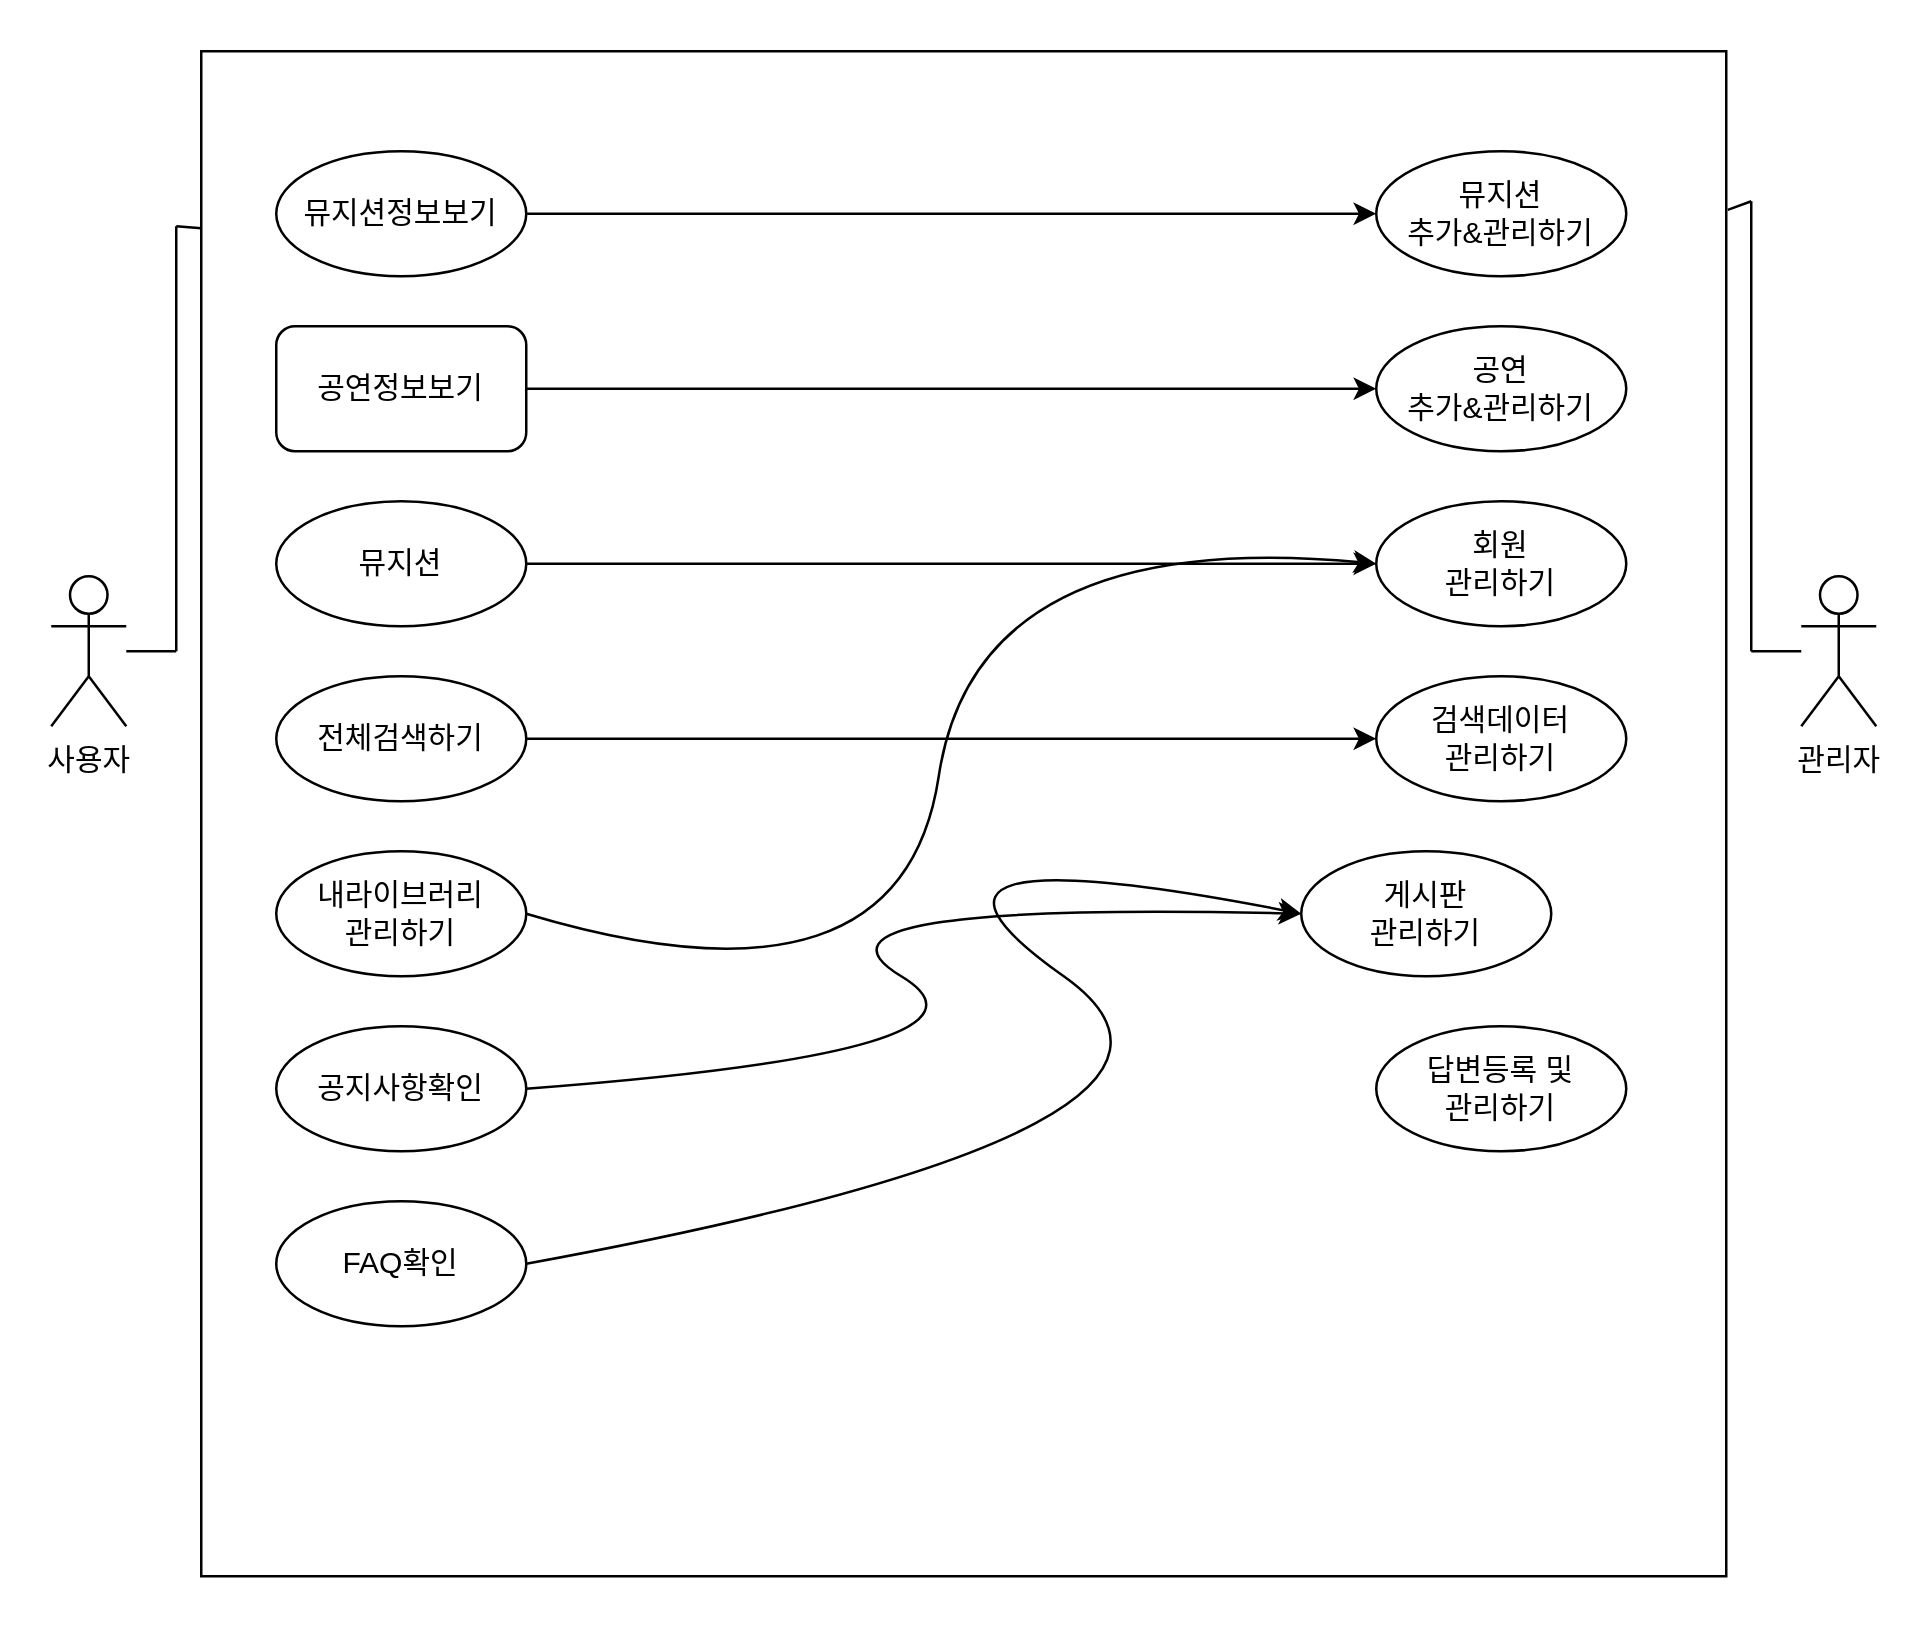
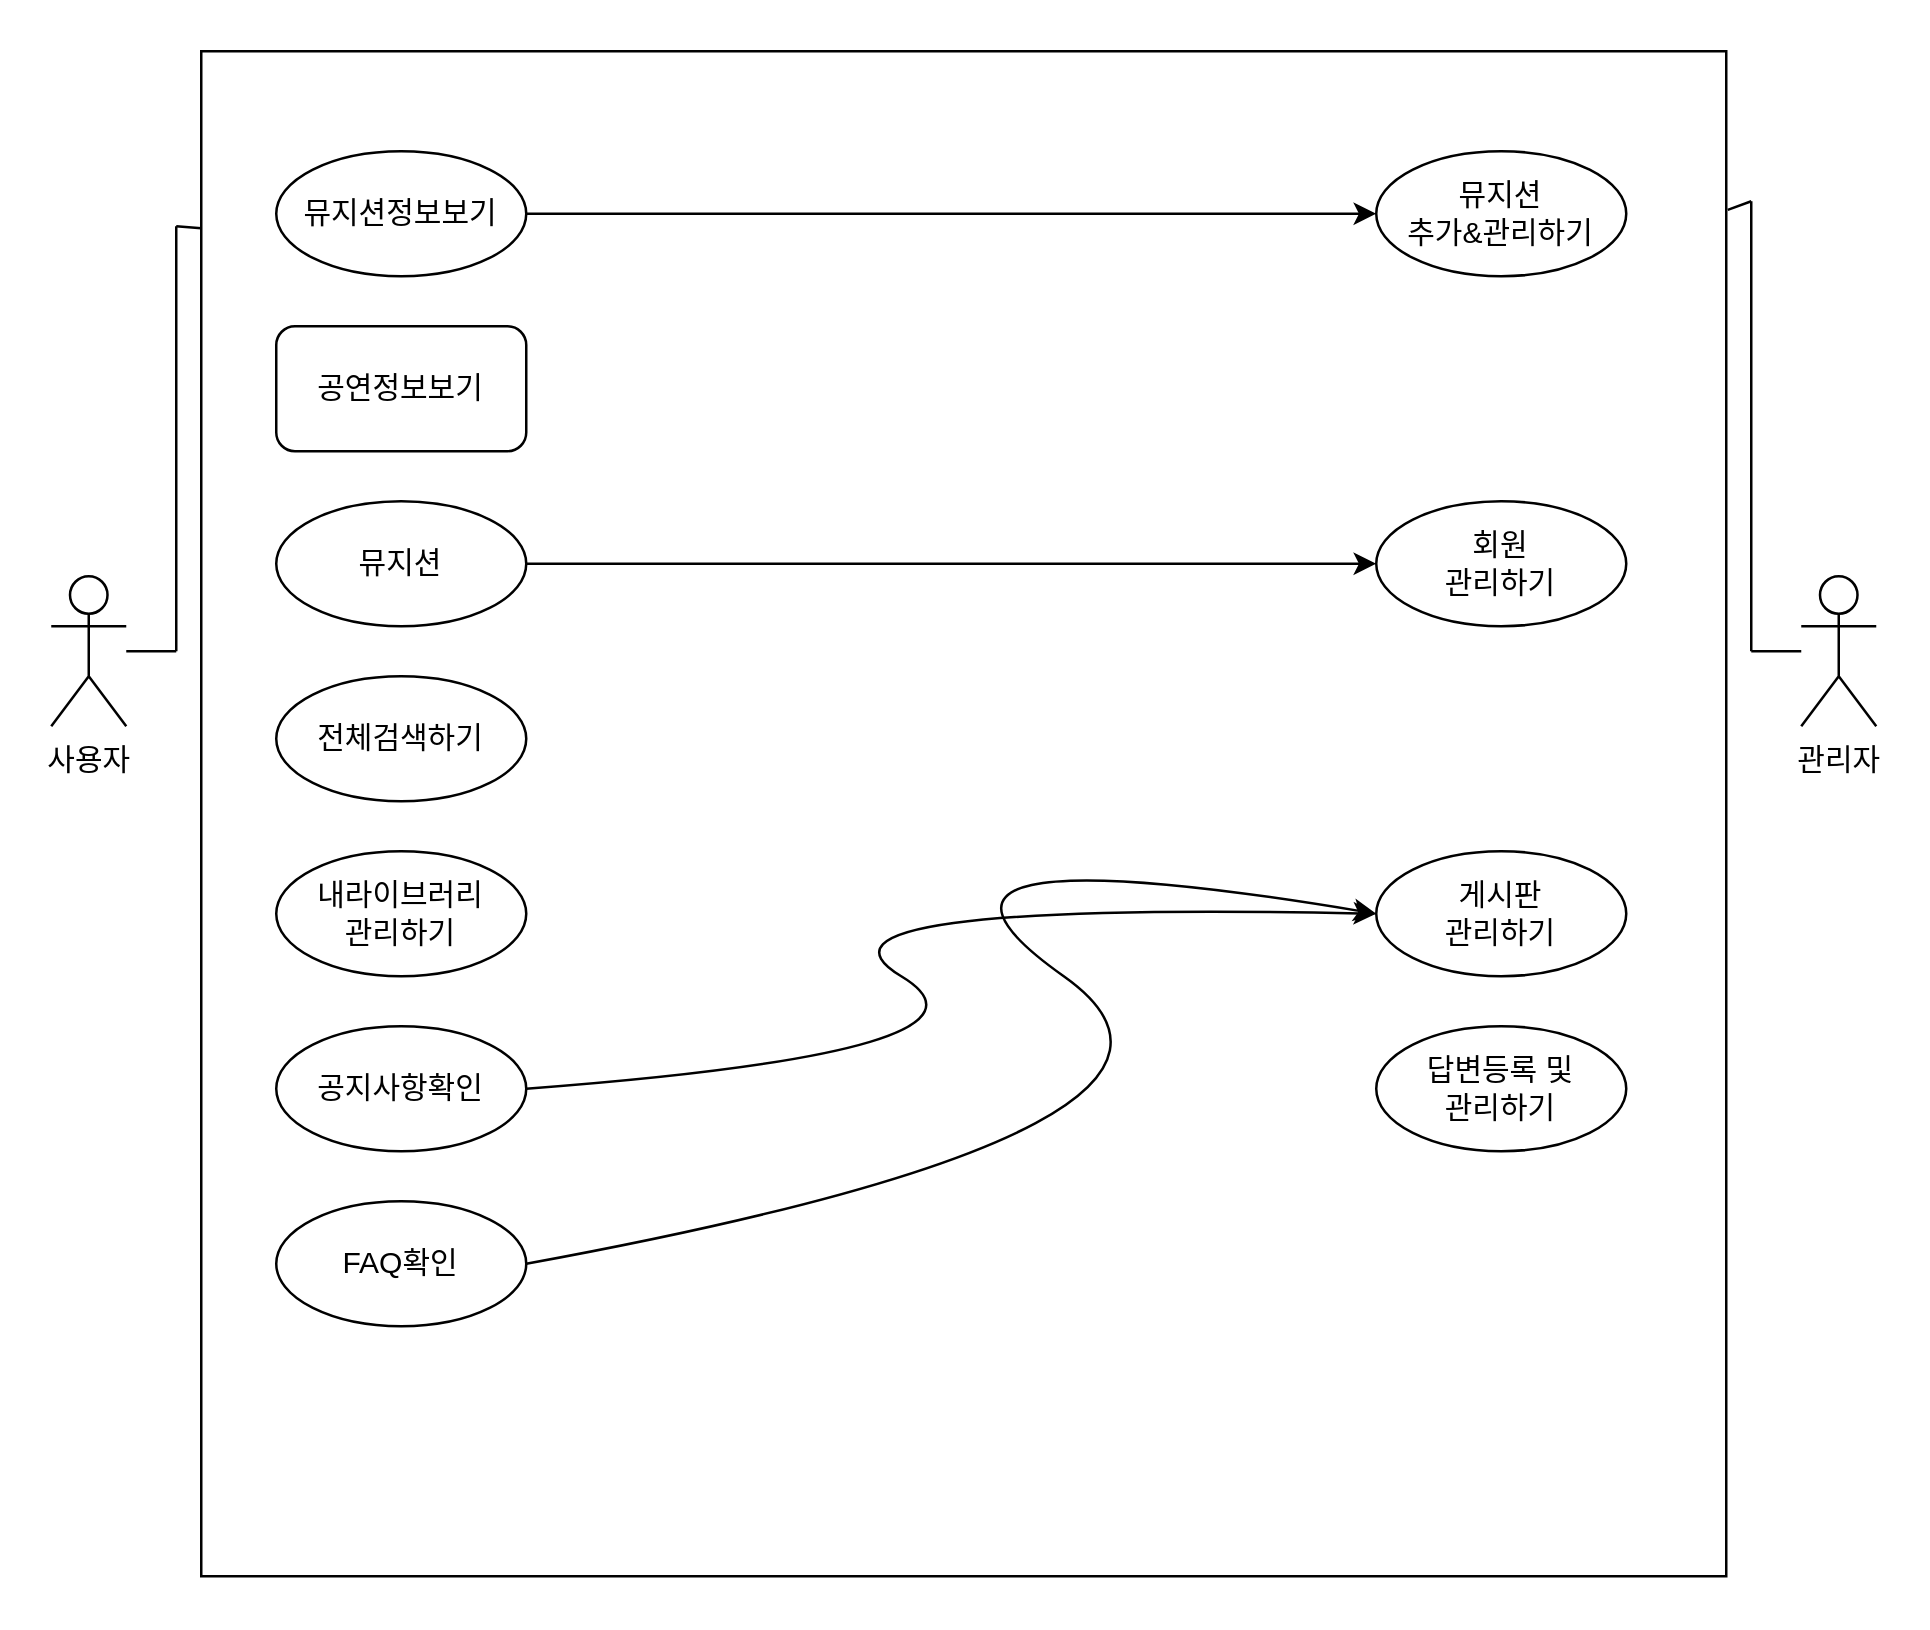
(943, 389) -> none
(1501, 389) -> none
(733, 739) -> none
(1501, 739) -> none
(1426, 914) -> (1501, 914)
(792, 941) -> none
